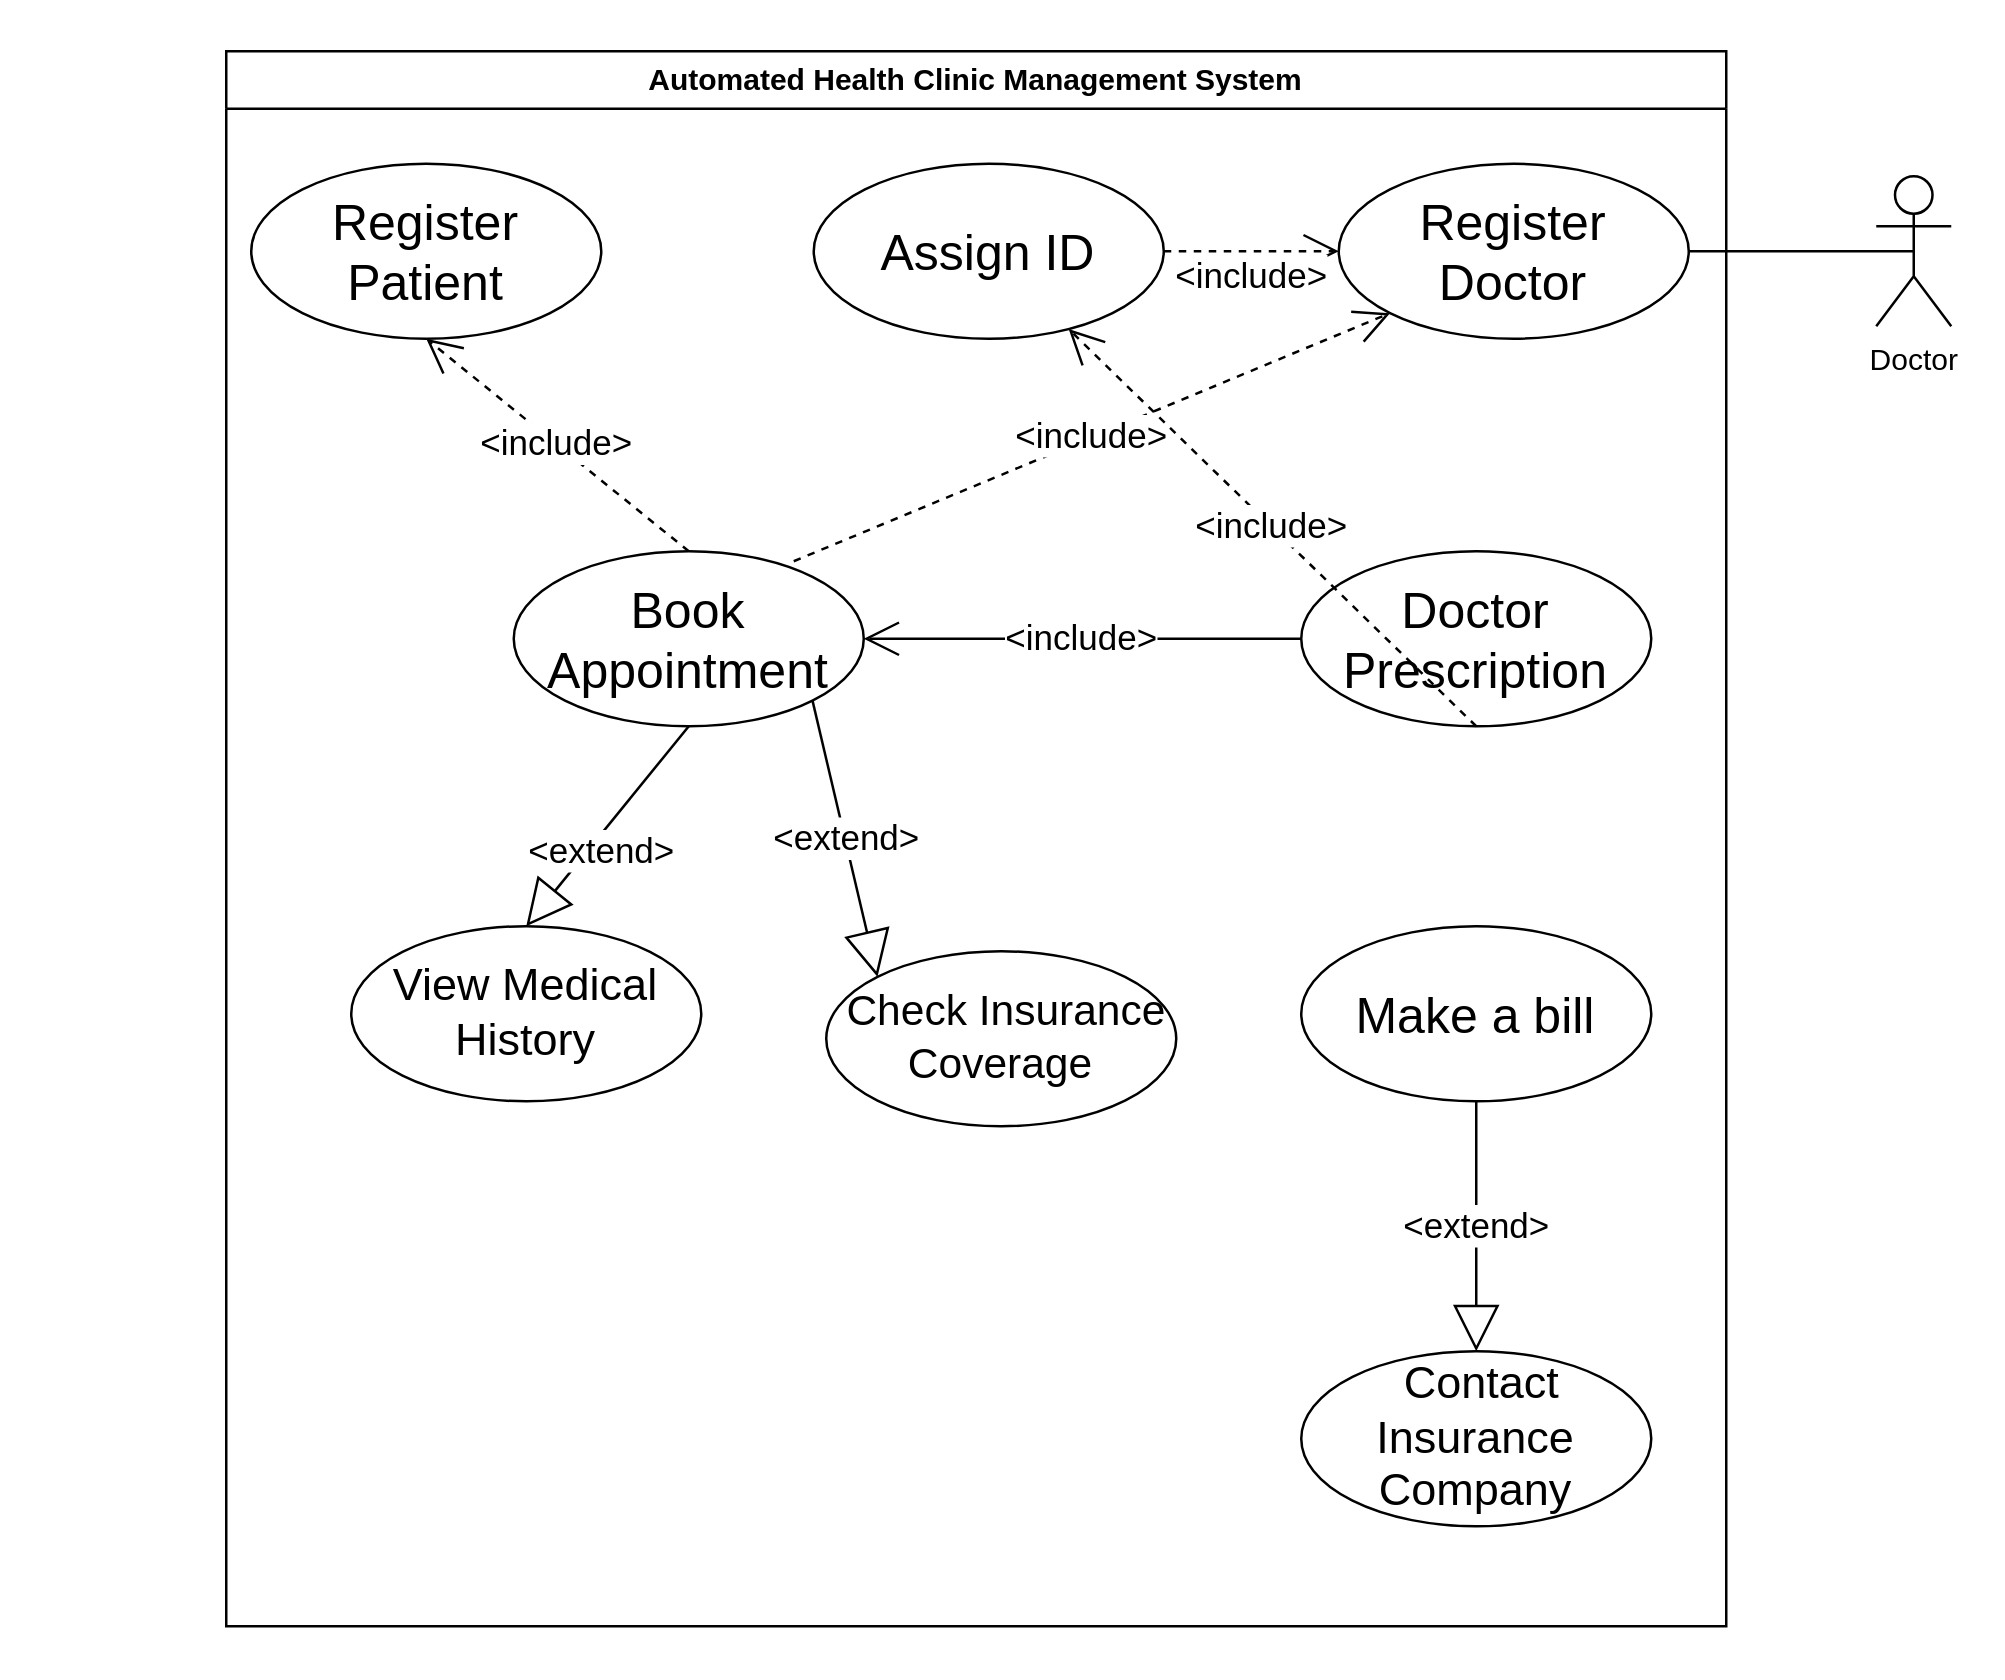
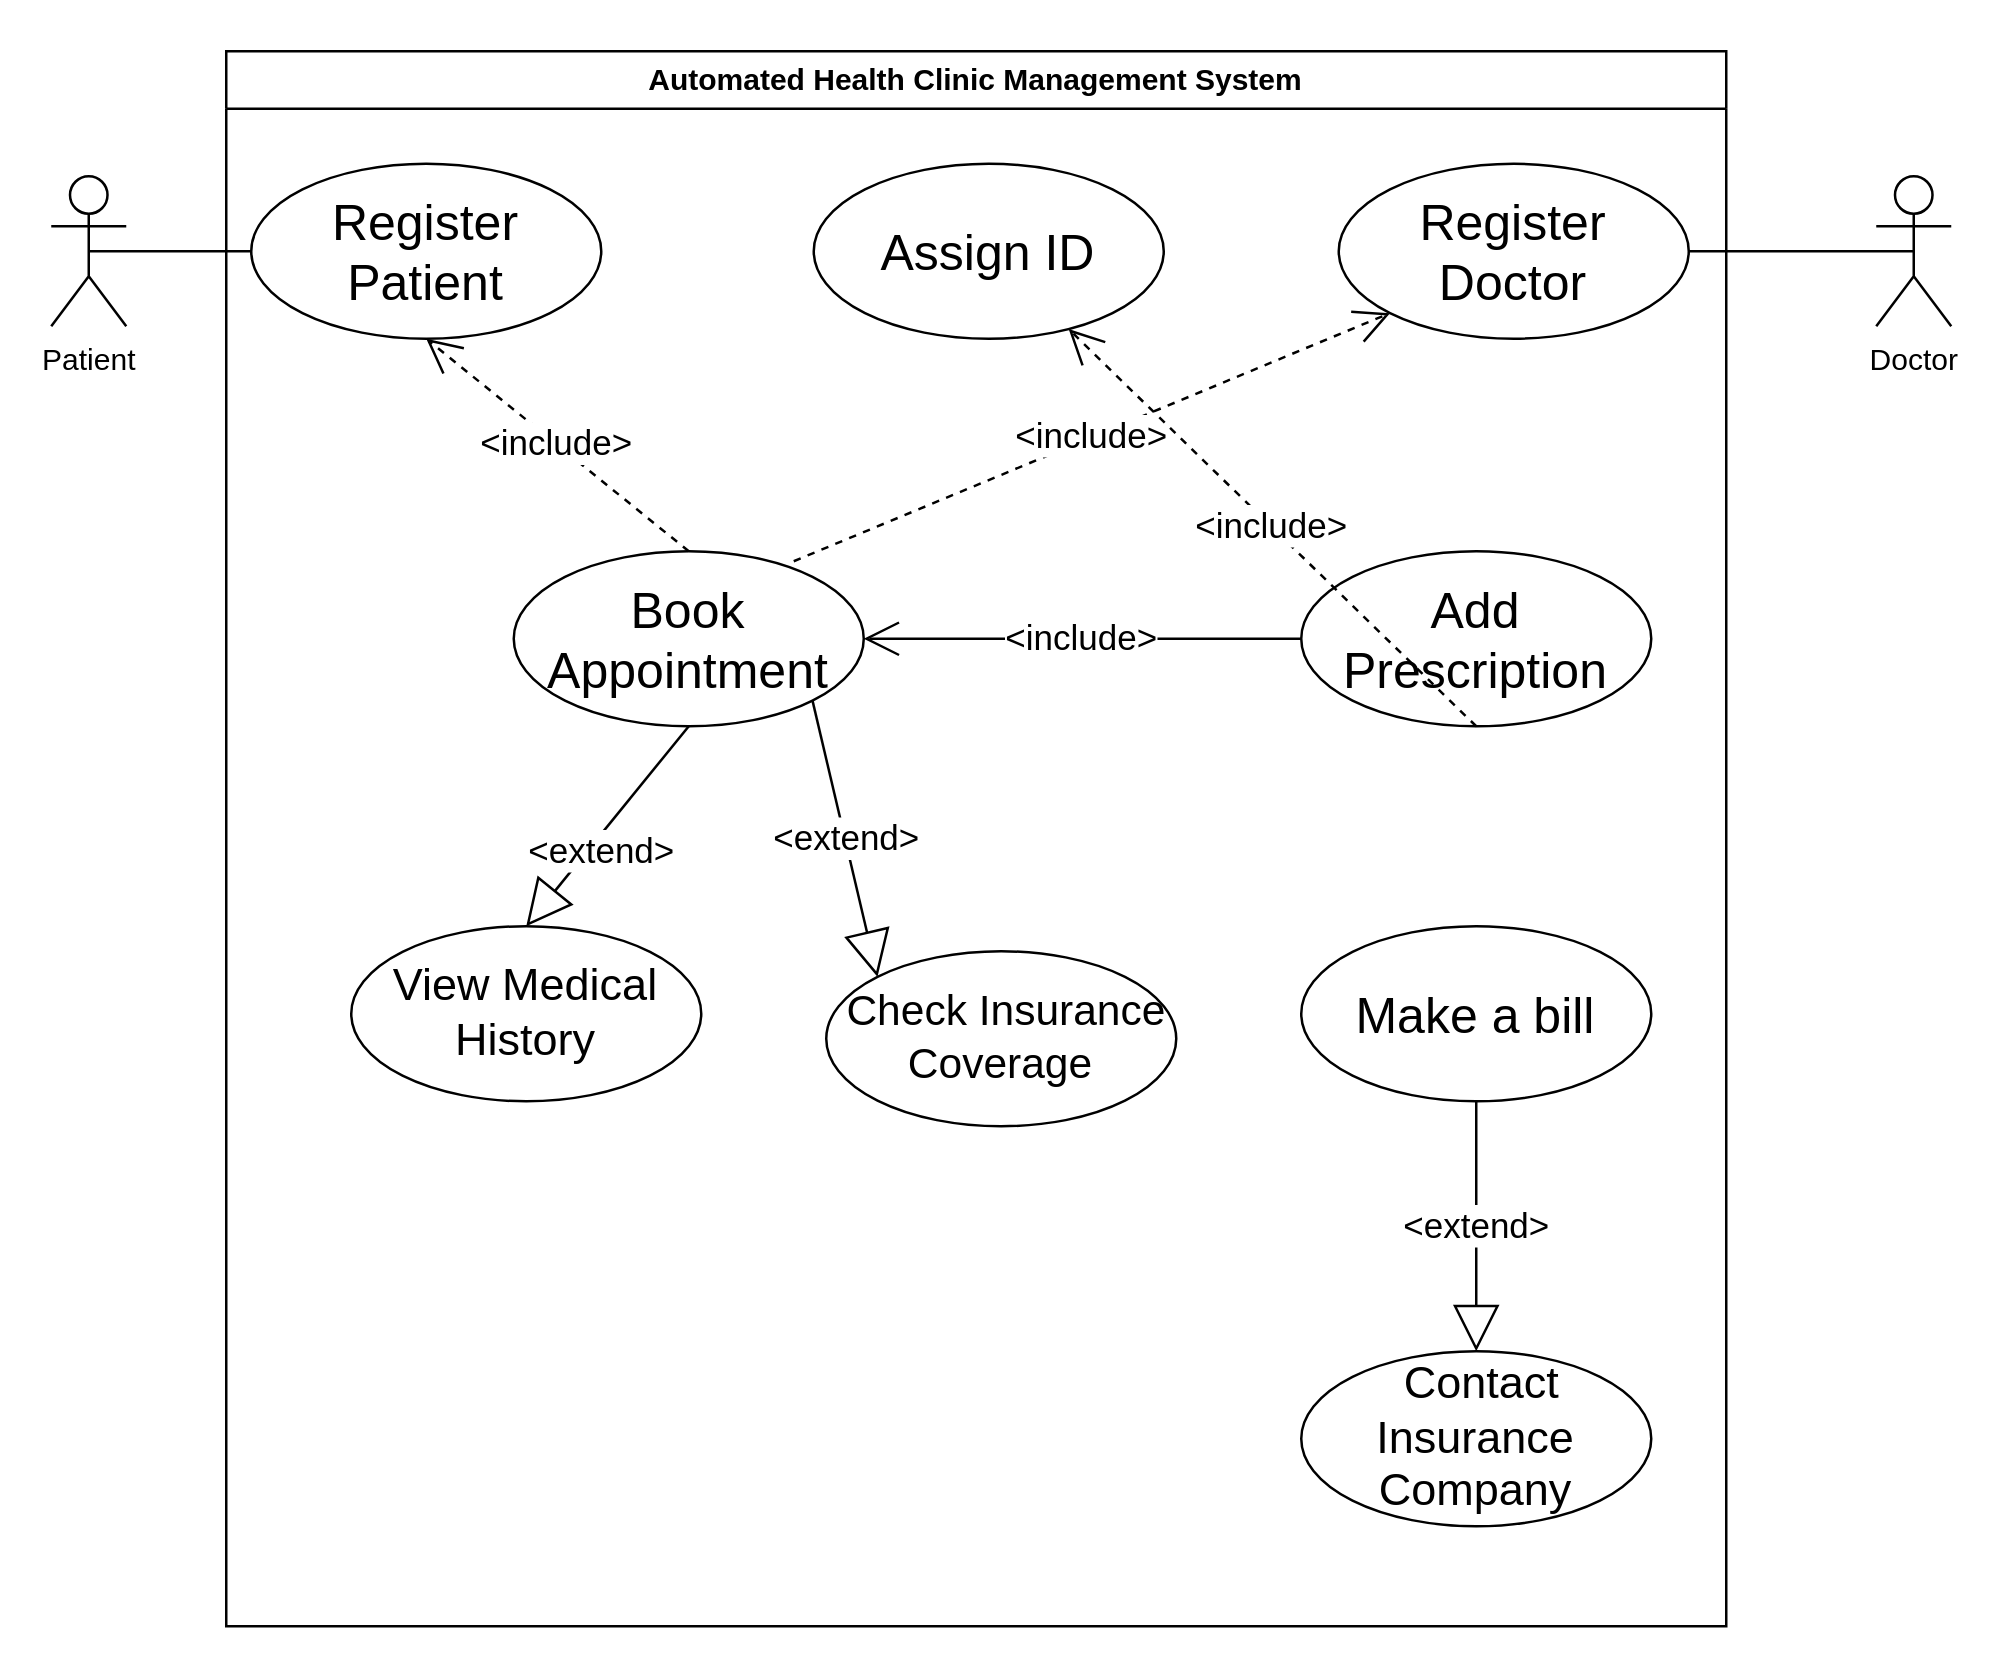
none -> (89, 251)
none -> (167, 251)
(1247, 251) -> none
(1476, 639) -> (1476, 639)
